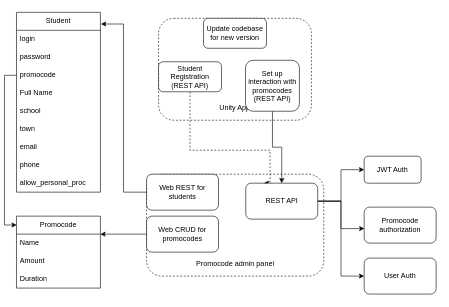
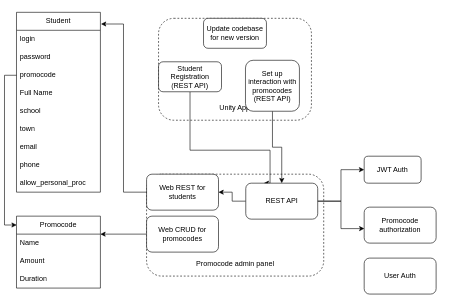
(218, 150) -> (218, 150)
(359, 276) -> (232, 201)
